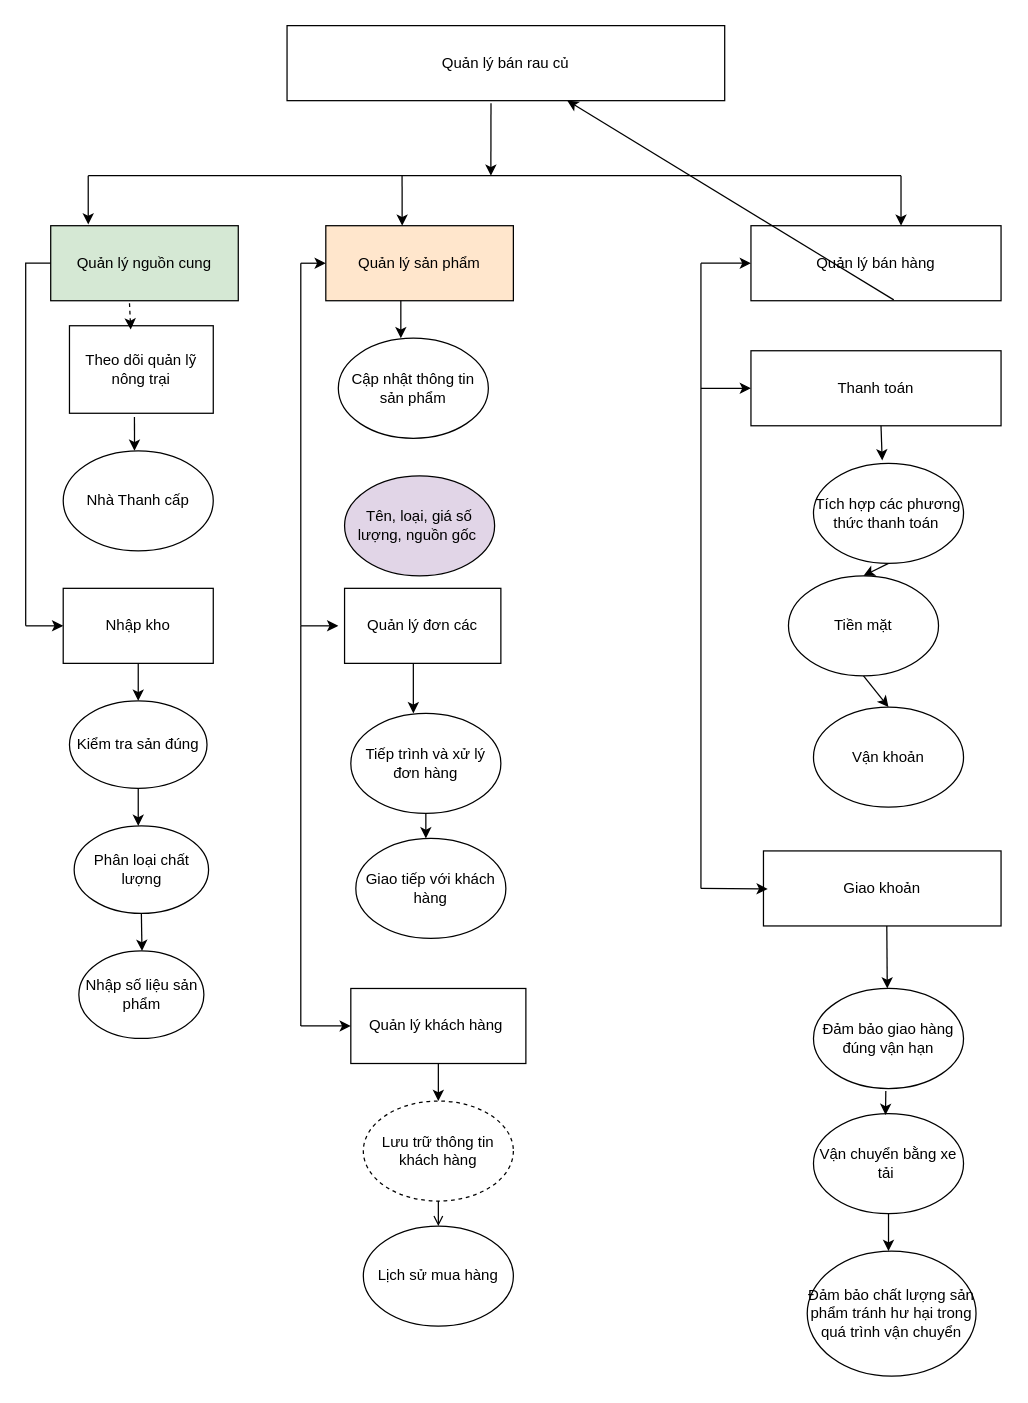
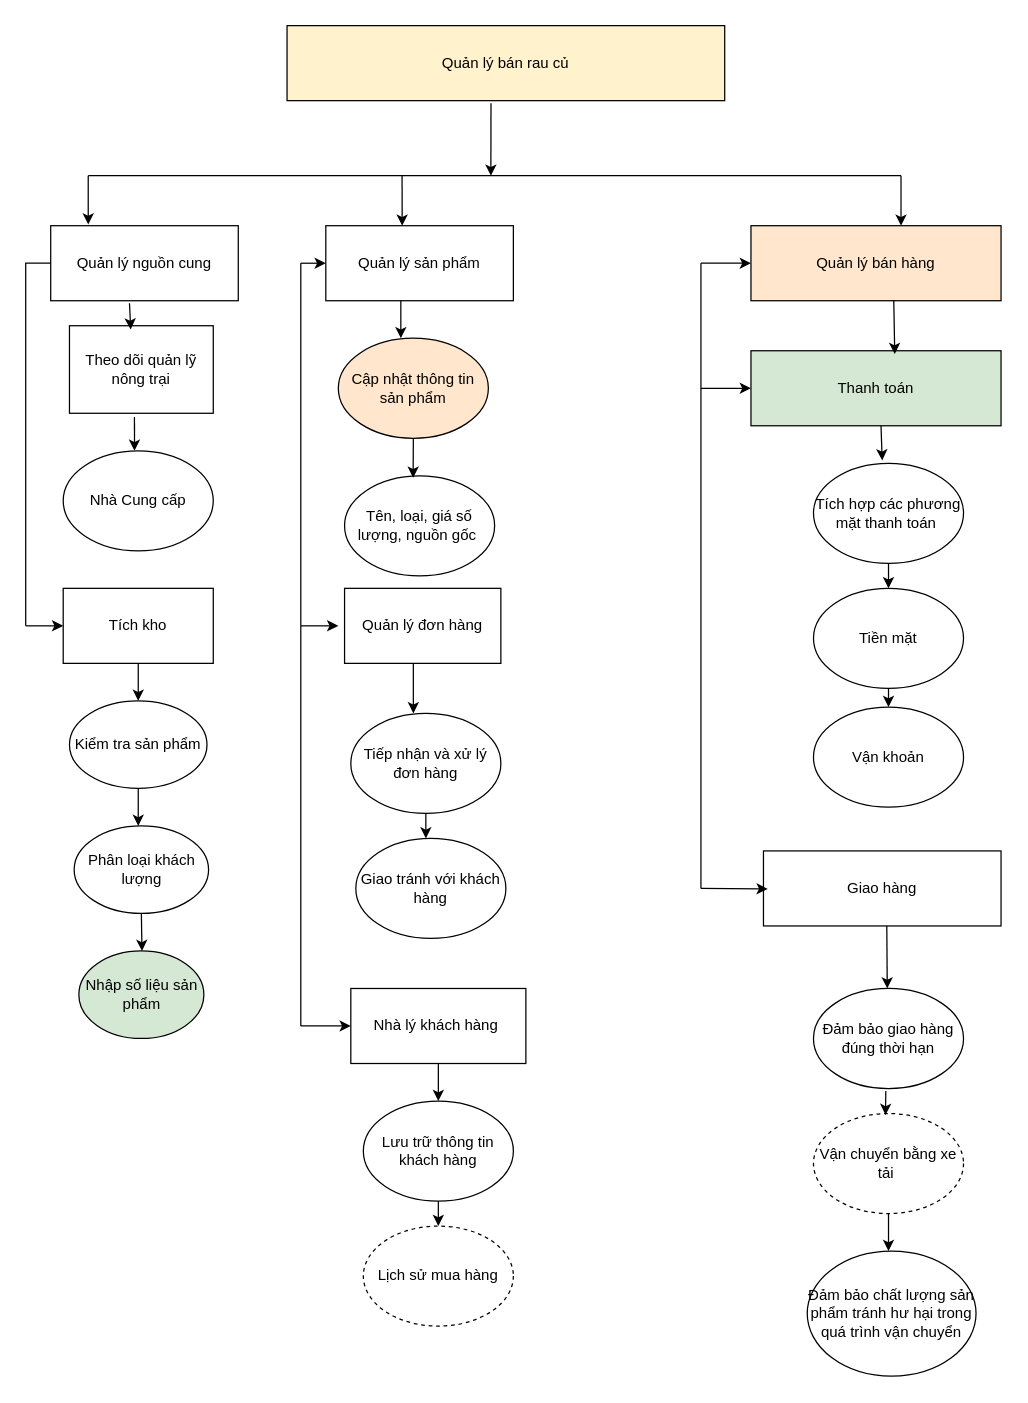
(506, 63) -> (506, 63)
(793, 239) -> (894, 323)
(144, 263) -> (144, 263)
(419, 263) -> (419, 263)
(876, 263) -> (876, 263)
(130, 312) -> (130, 312)
(413, 388) -> (413, 388)
(876, 388) -> (876, 388)
none -> (413, 453)
(138, 501) -> (138, 501)
(888, 513) -> (888, 513)
(419, 526) -> (419, 526)
(138, 626) -> (138, 626)
(423, 626) -> (423, 626)
(863, 626) -> (888, 638)
(138, 744) -> (138, 744)
(426, 763) -> (426, 763)
(142, 869) -> (142, 869)
(431, 888) -> (431, 888)
(882, 888) -> (882, 888)
(141, 994) -> (141, 994)
(438, 1026) -> (438, 1026)
(888, 1038) -> (888, 1038)
(438, 1151) -> (438, 1151)
(888, 1163) -> (888, 1163)
(438, 1218) -> (438, 1216)
(438, 1276) -> (438, 1276)
